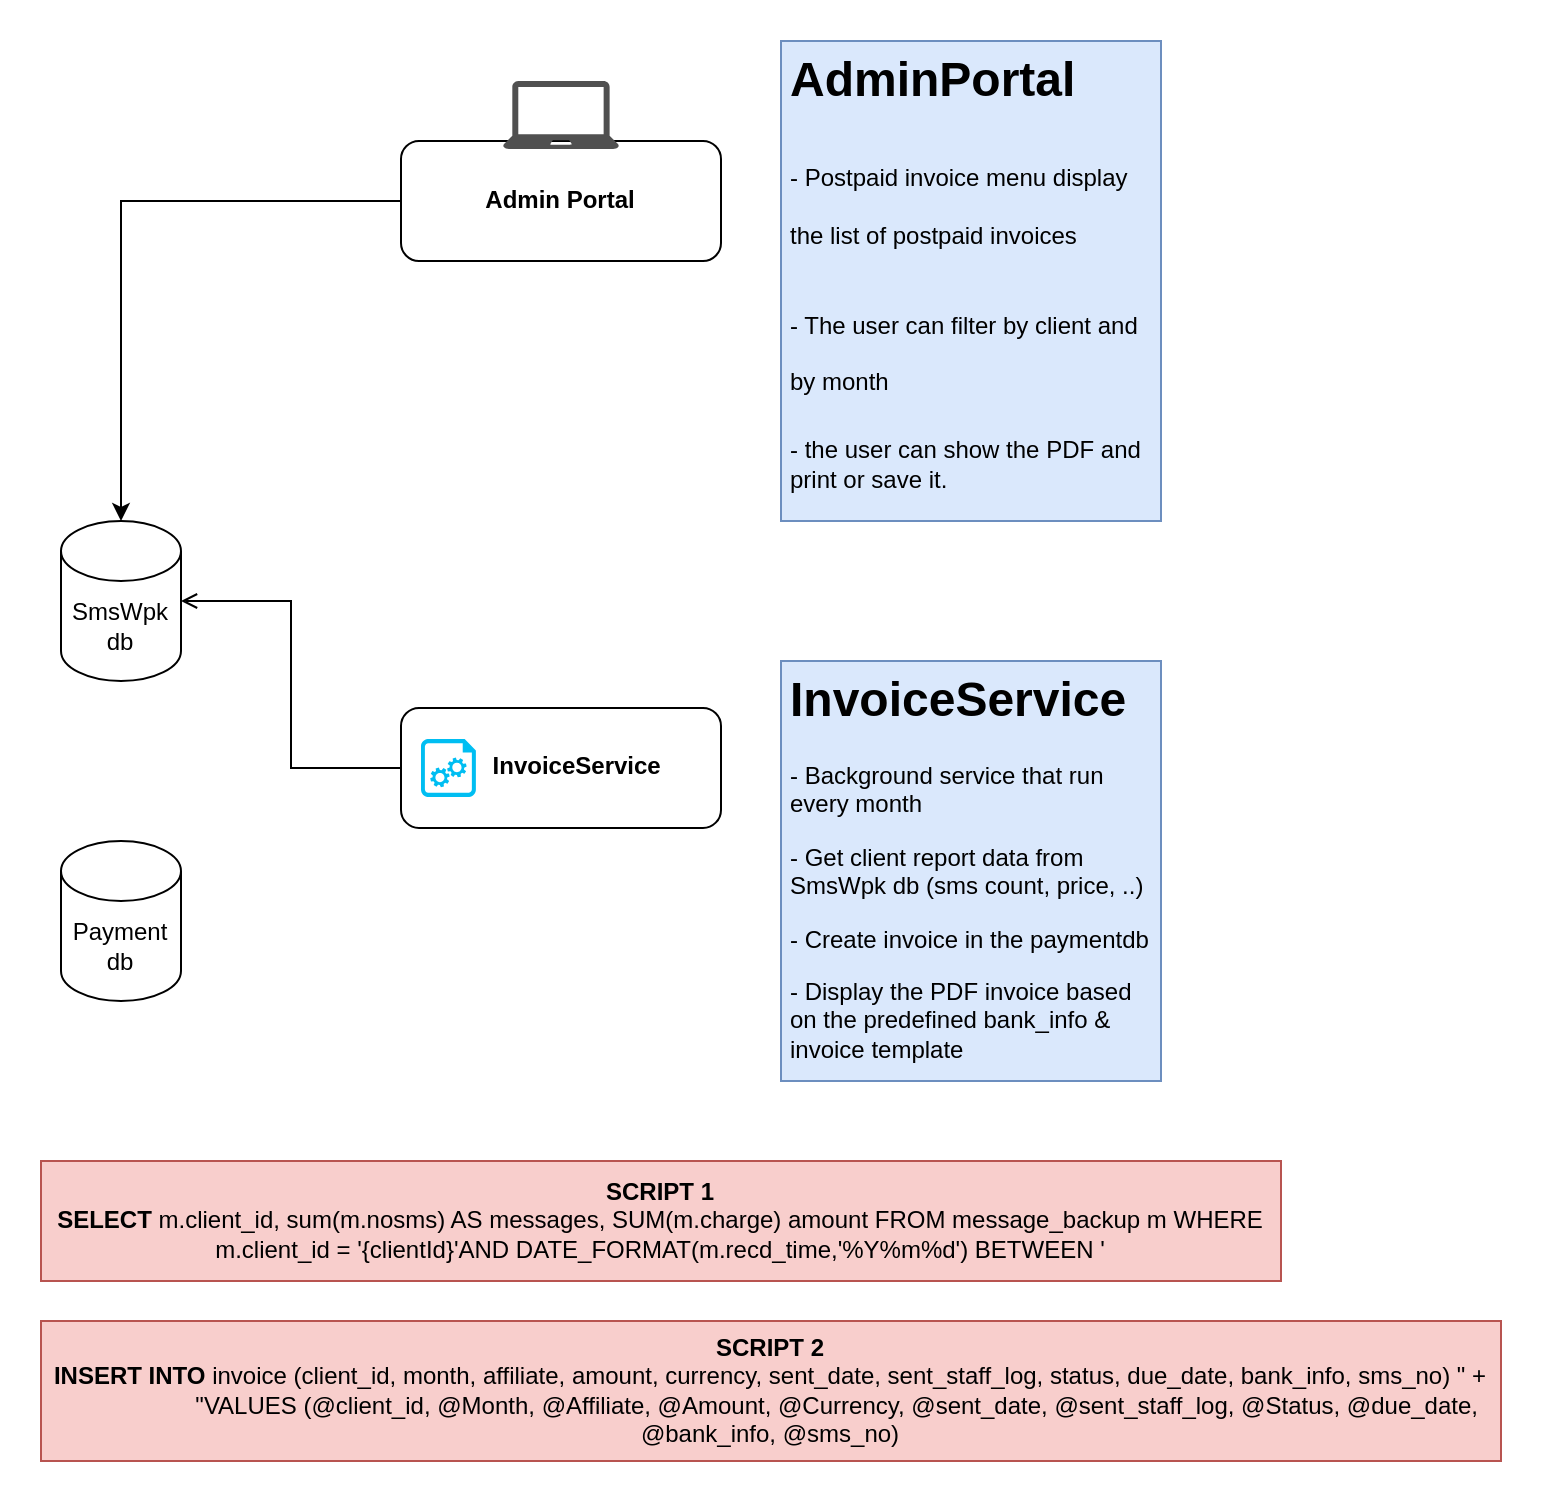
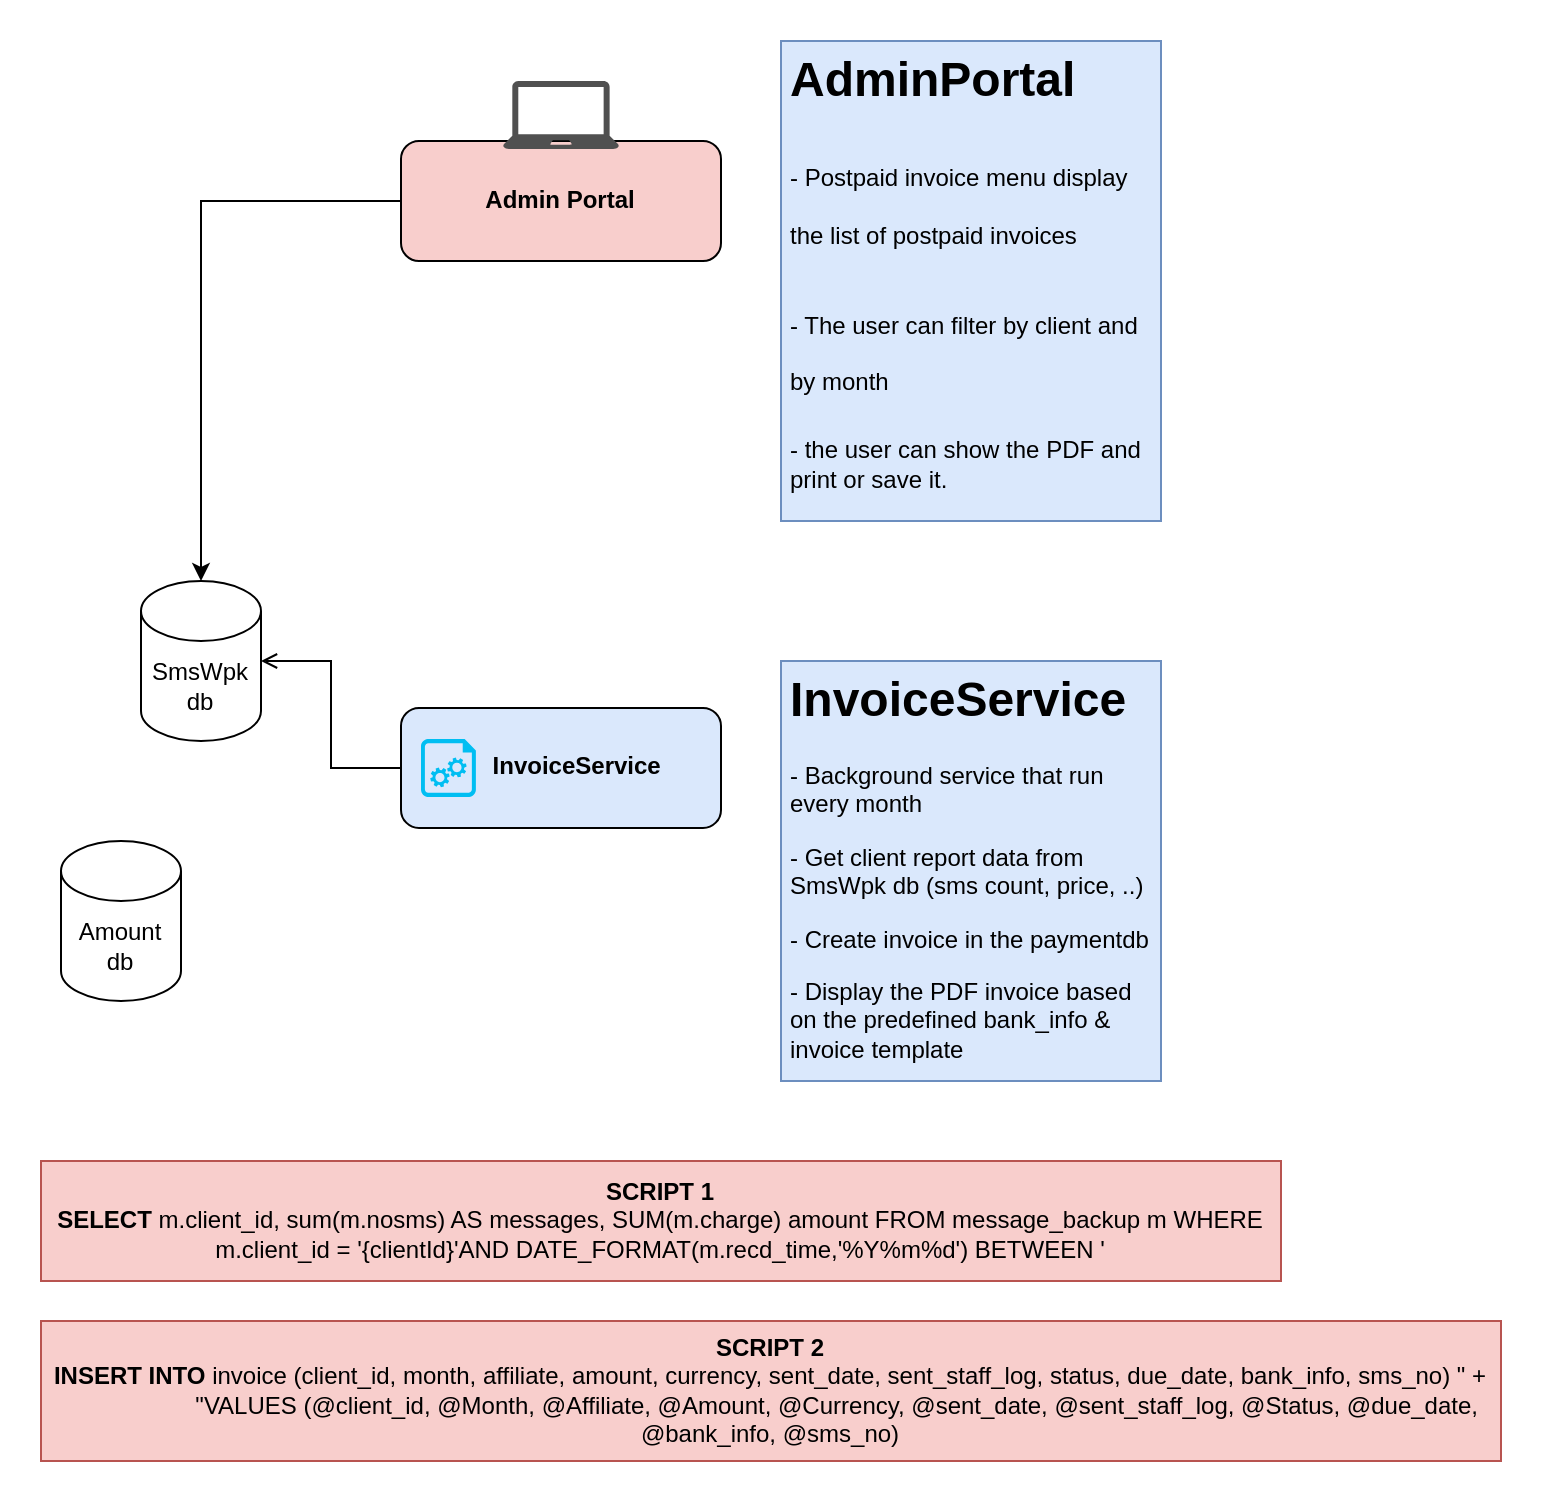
(561, 201) -> (561, 201)
(121, 601) -> (201, 661)
(561, 768) -> (561, 768)
(121, 947) -> (121, 947)
